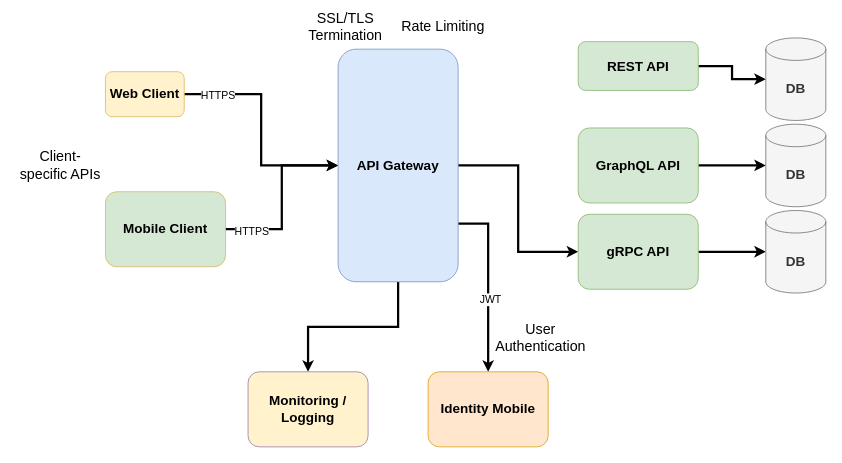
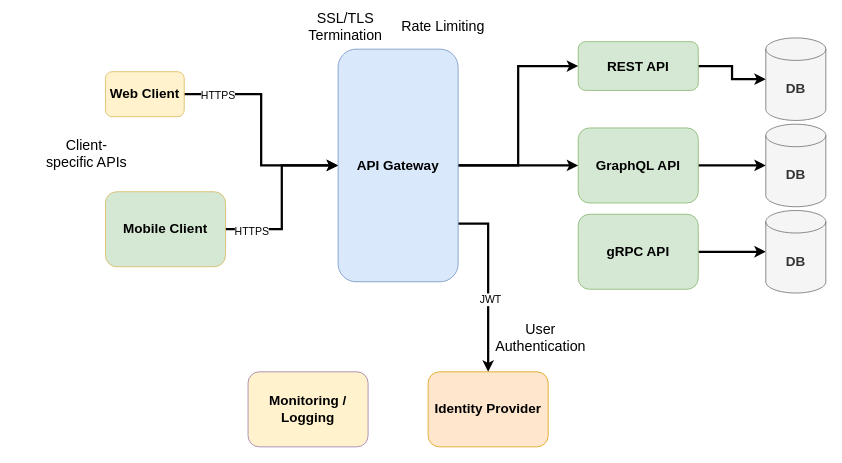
(60, 165) -> (87, 154)
(518, 236) -> (518, 89)
(357, 327) -> (544, 165)
(488, 409) -> (488, 409)
